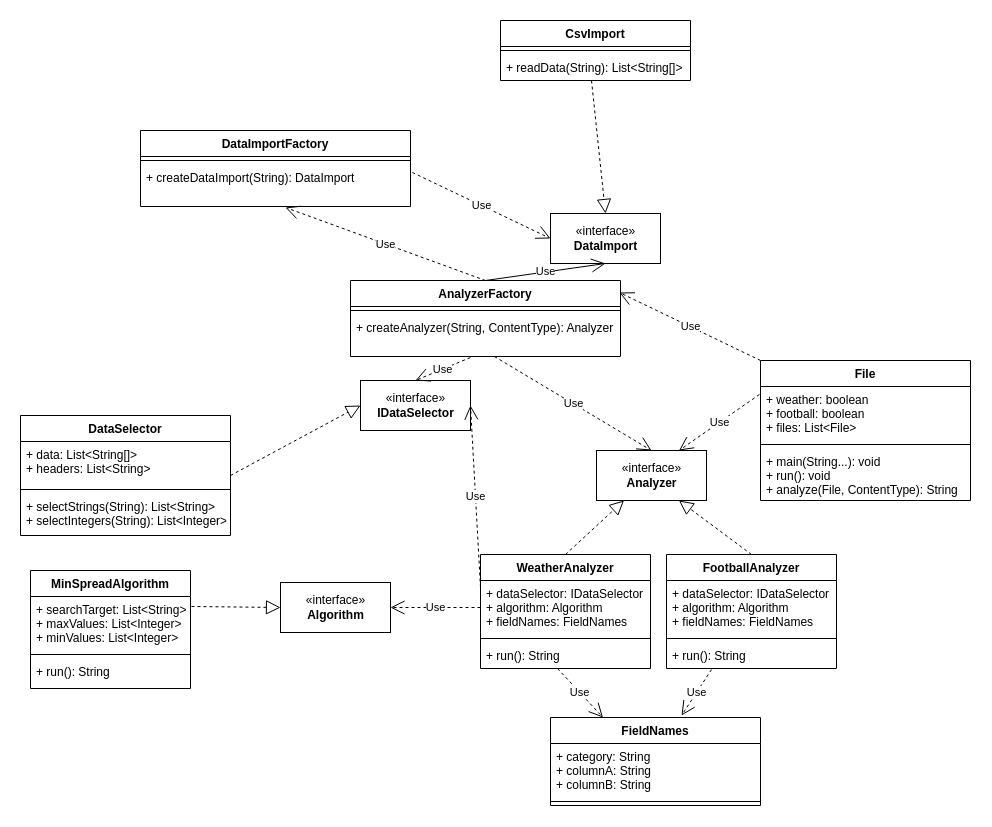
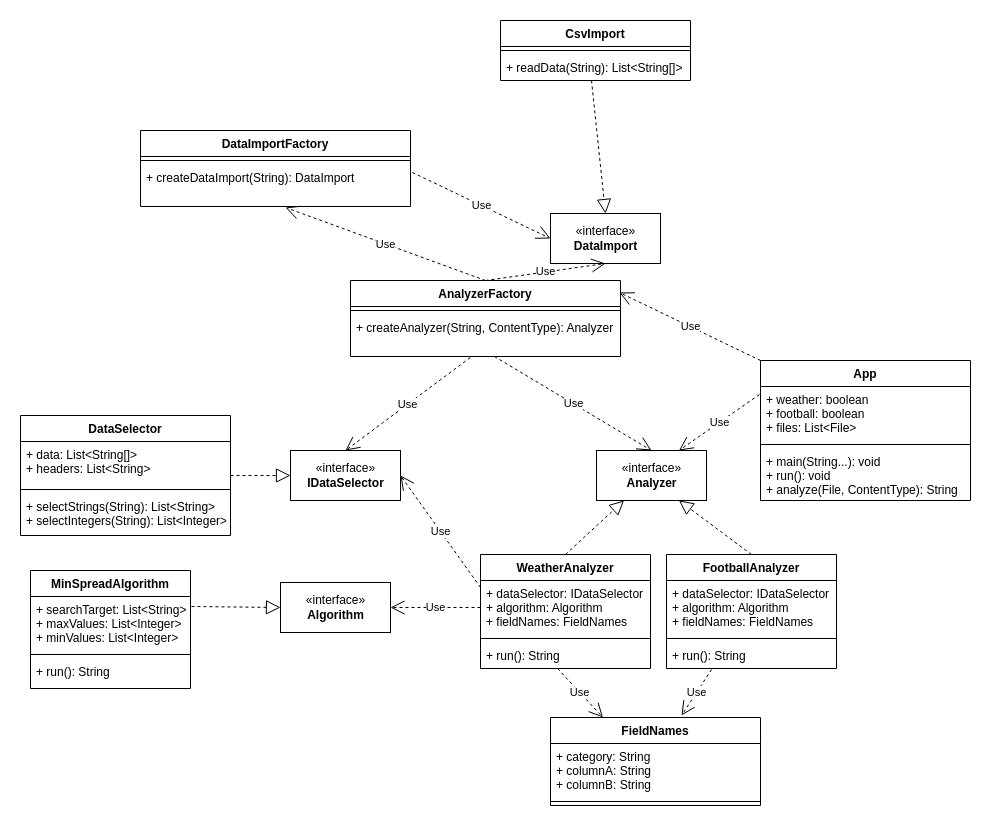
(510, 277) -> (510, 277)
(865, 374) -> (865, 374)
(416, 406) -> (346, 476)
